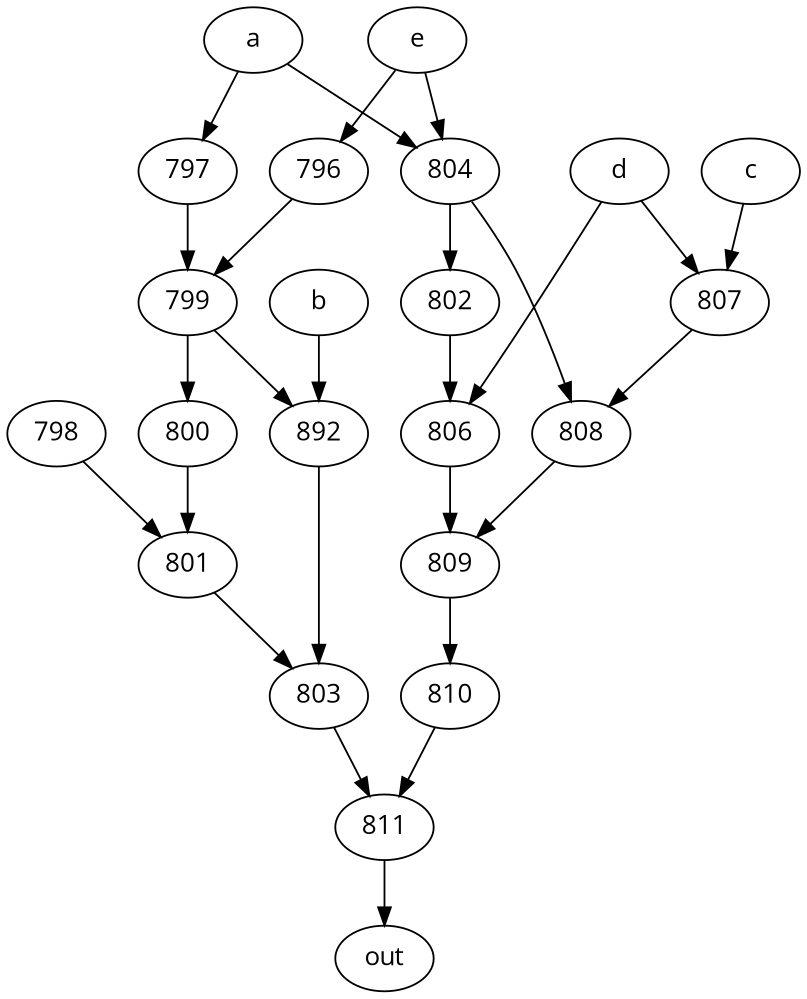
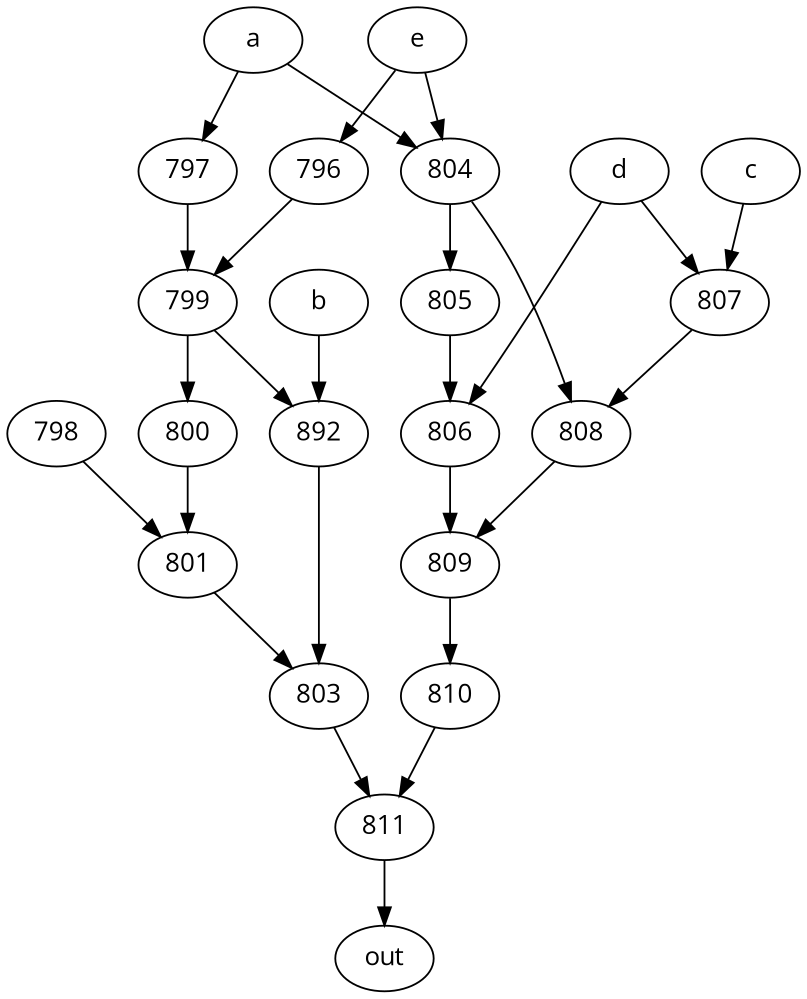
(450, 302) -> (450, 302)
